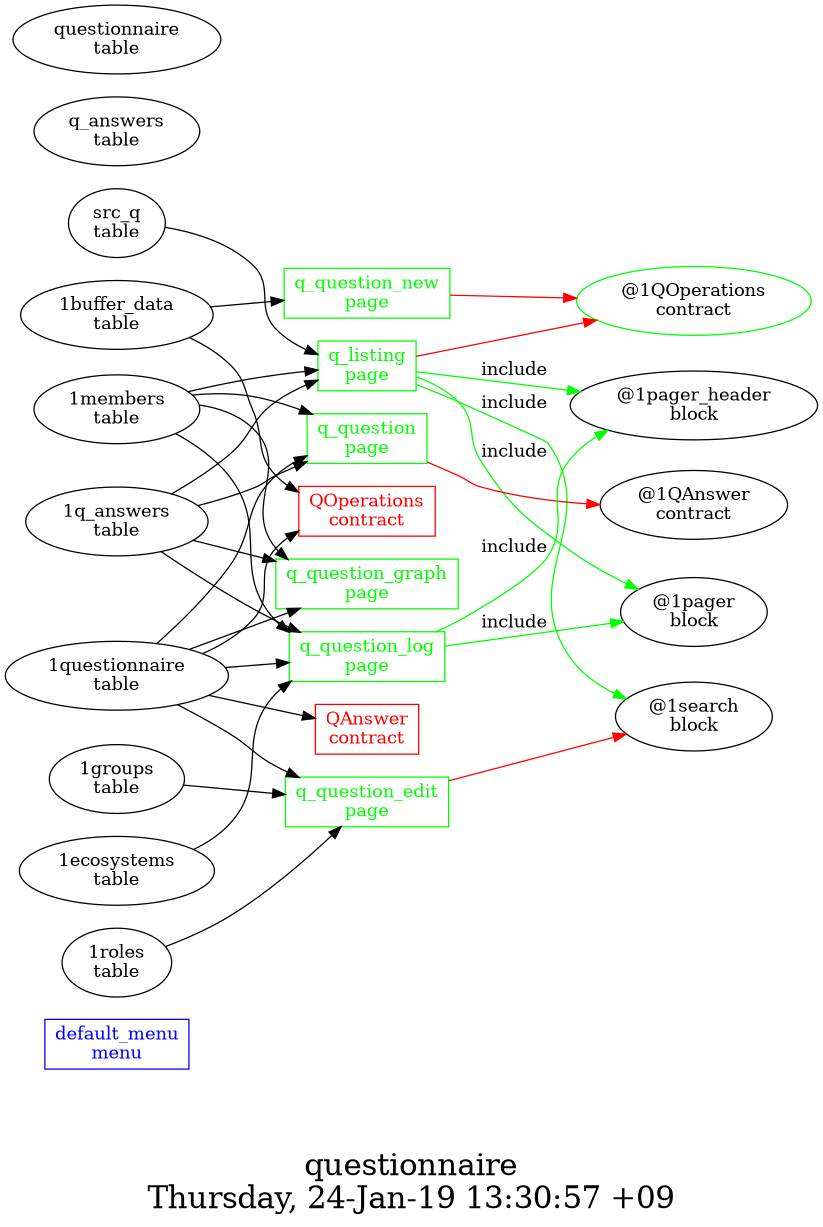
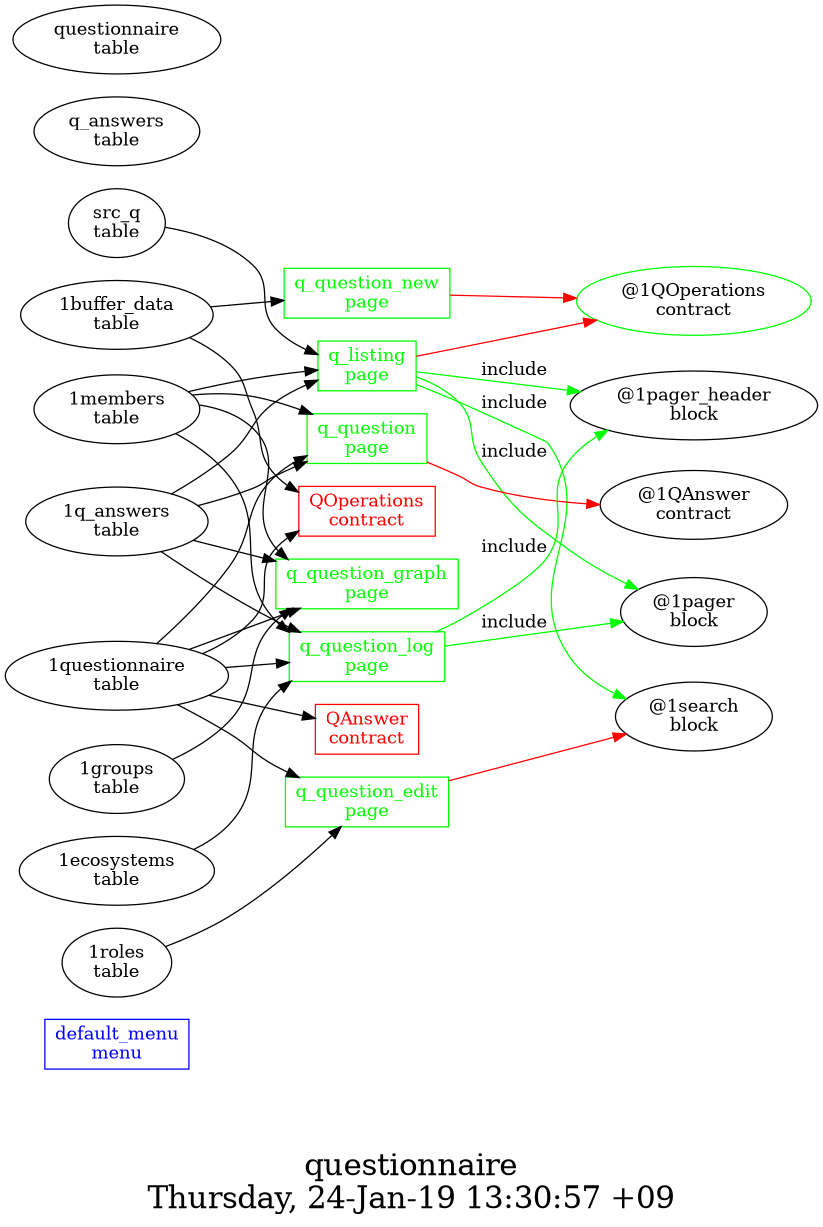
(228, 789) -> (246, 695)
